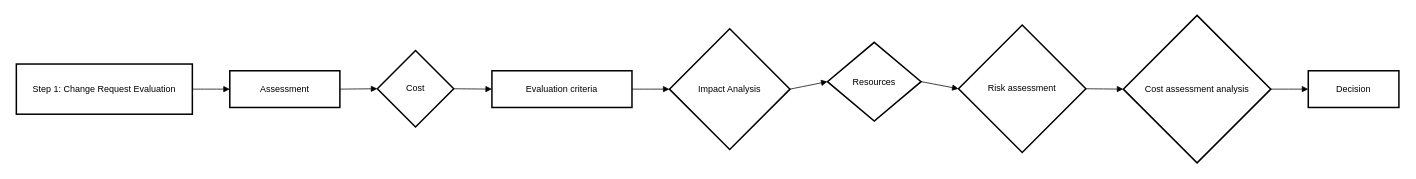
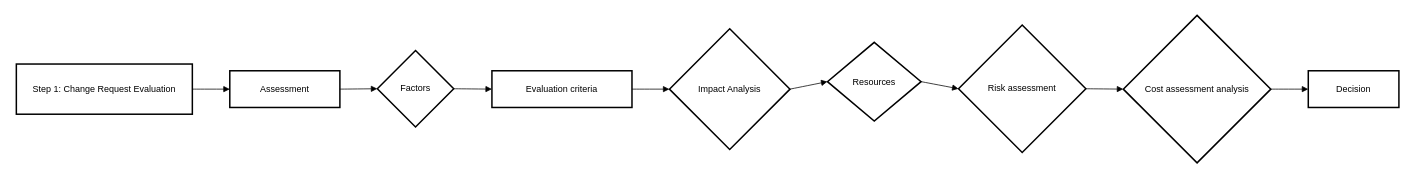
(415, 89) -> (415, 89)
